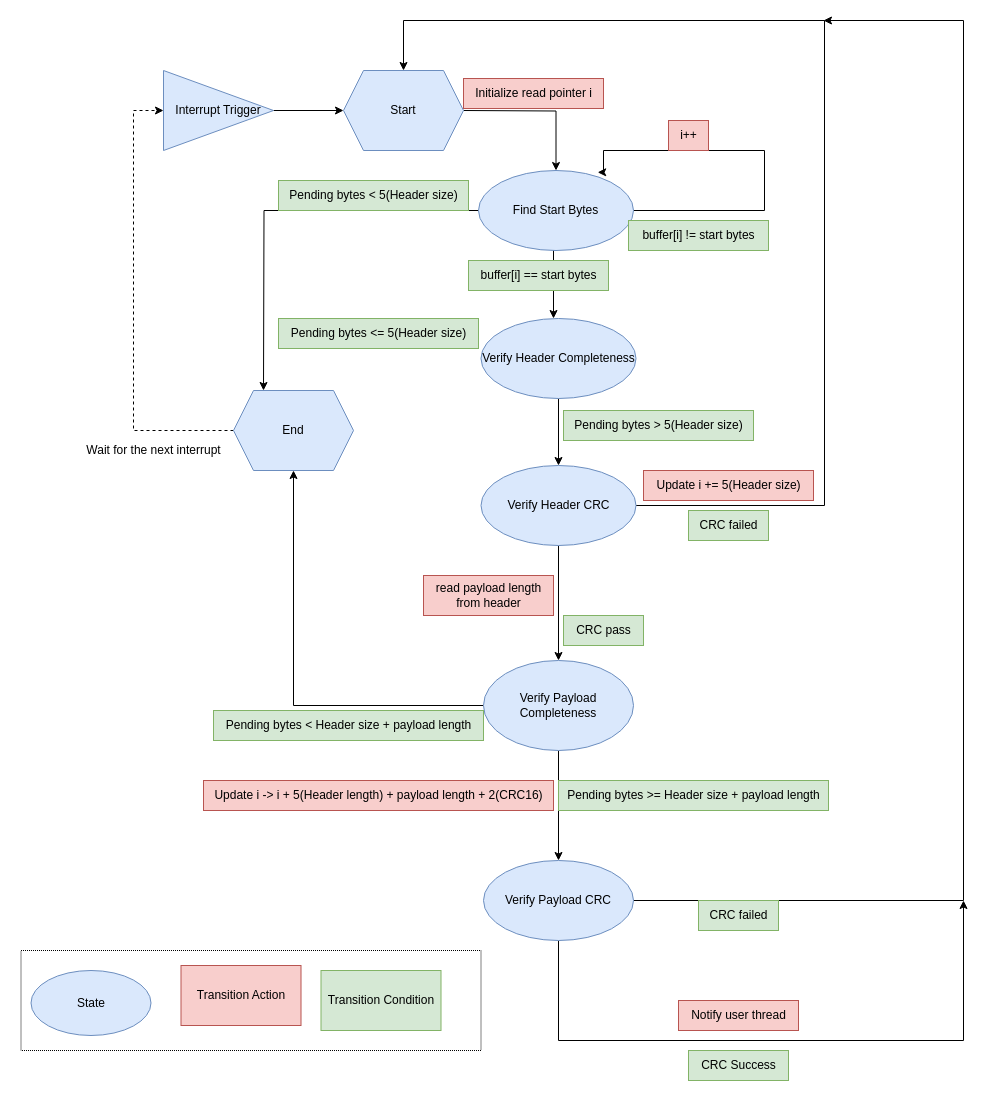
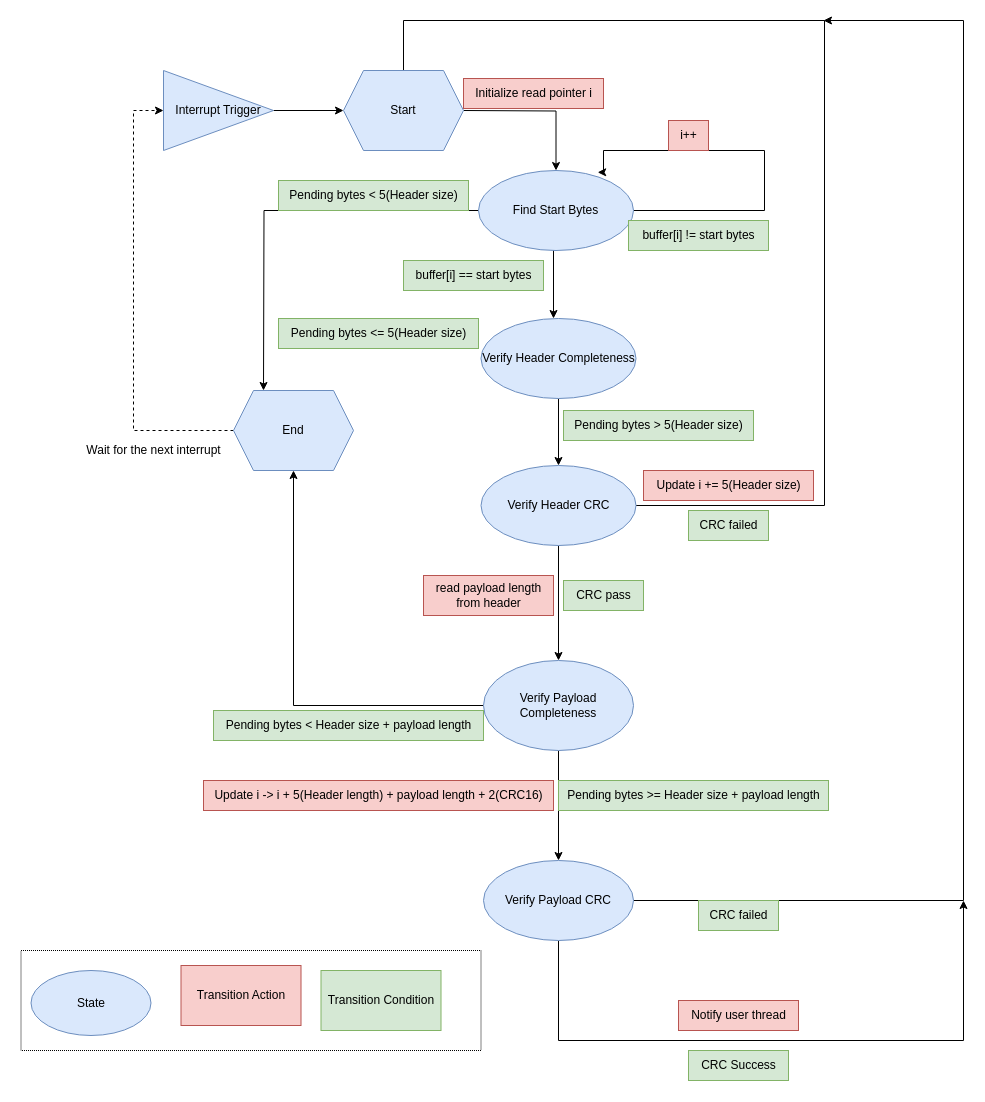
(404, 62) -> (404, 64)
(539, 276) -> (474, 276)
(604, 631) -> (604, 596)
